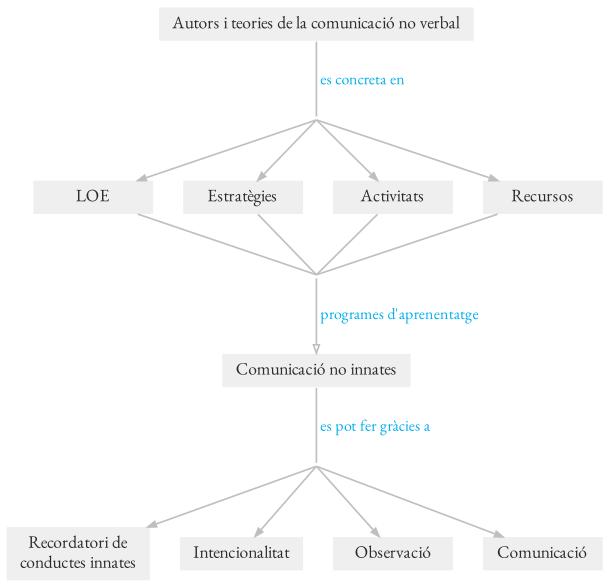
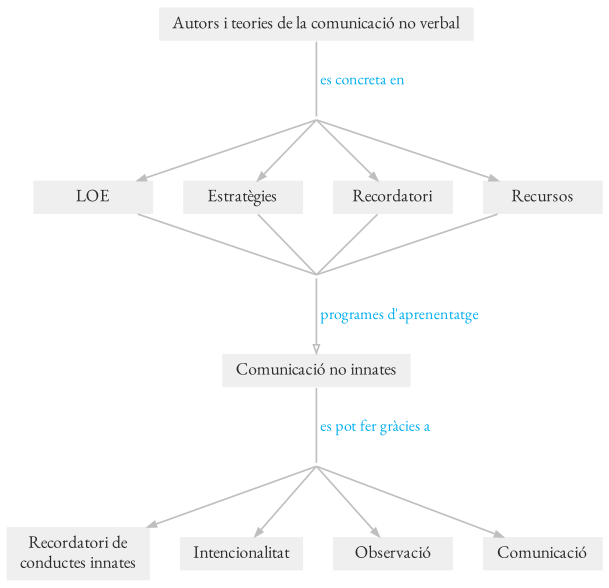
(393, 197) -> (393, 197)
